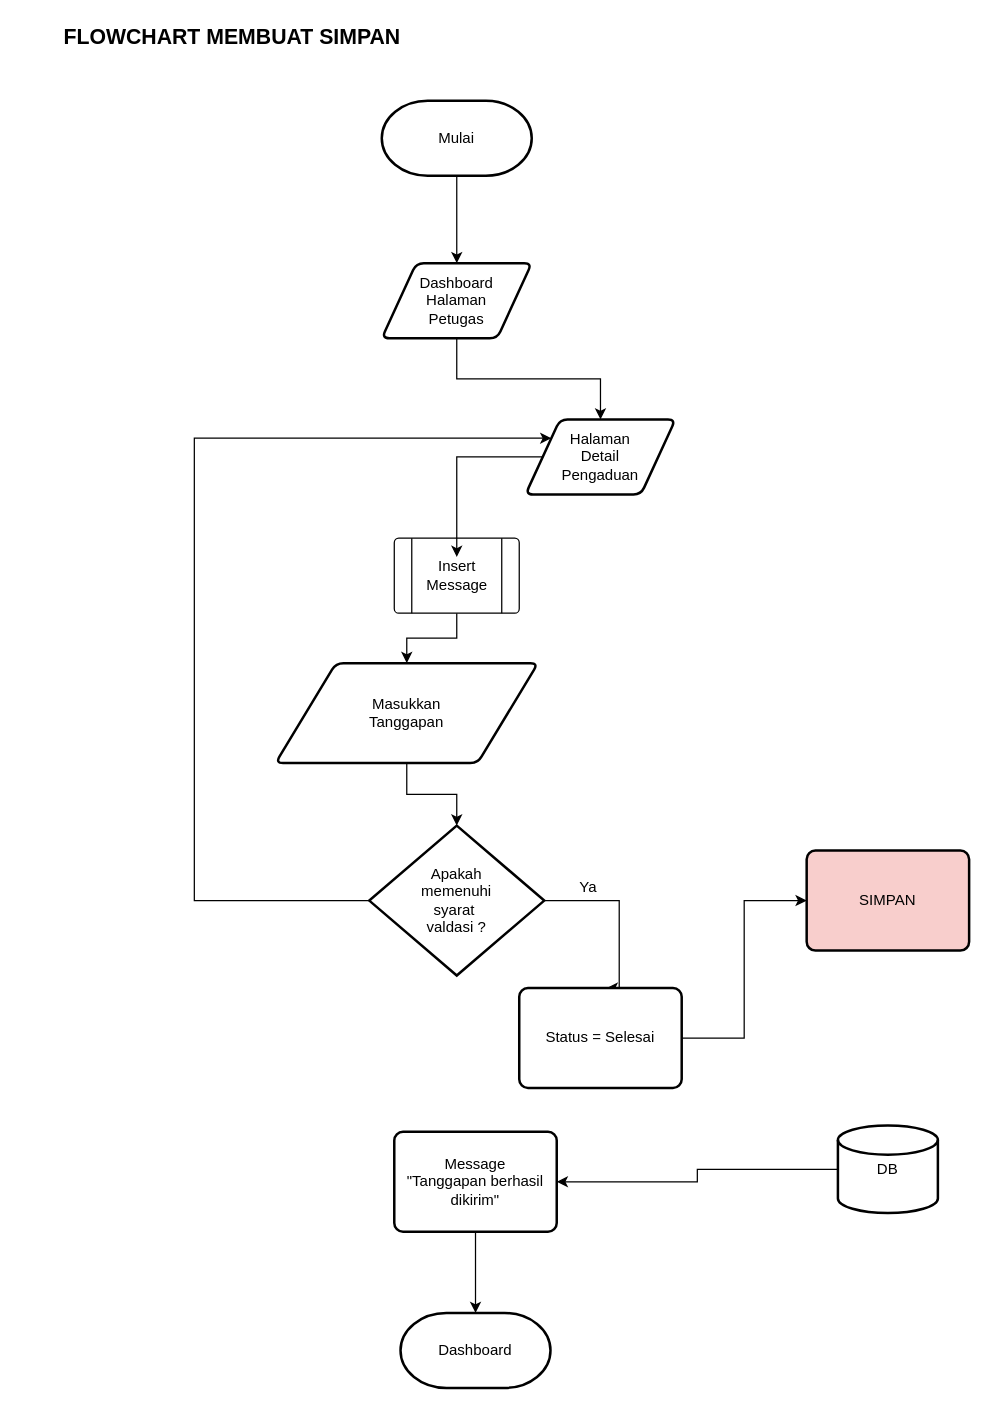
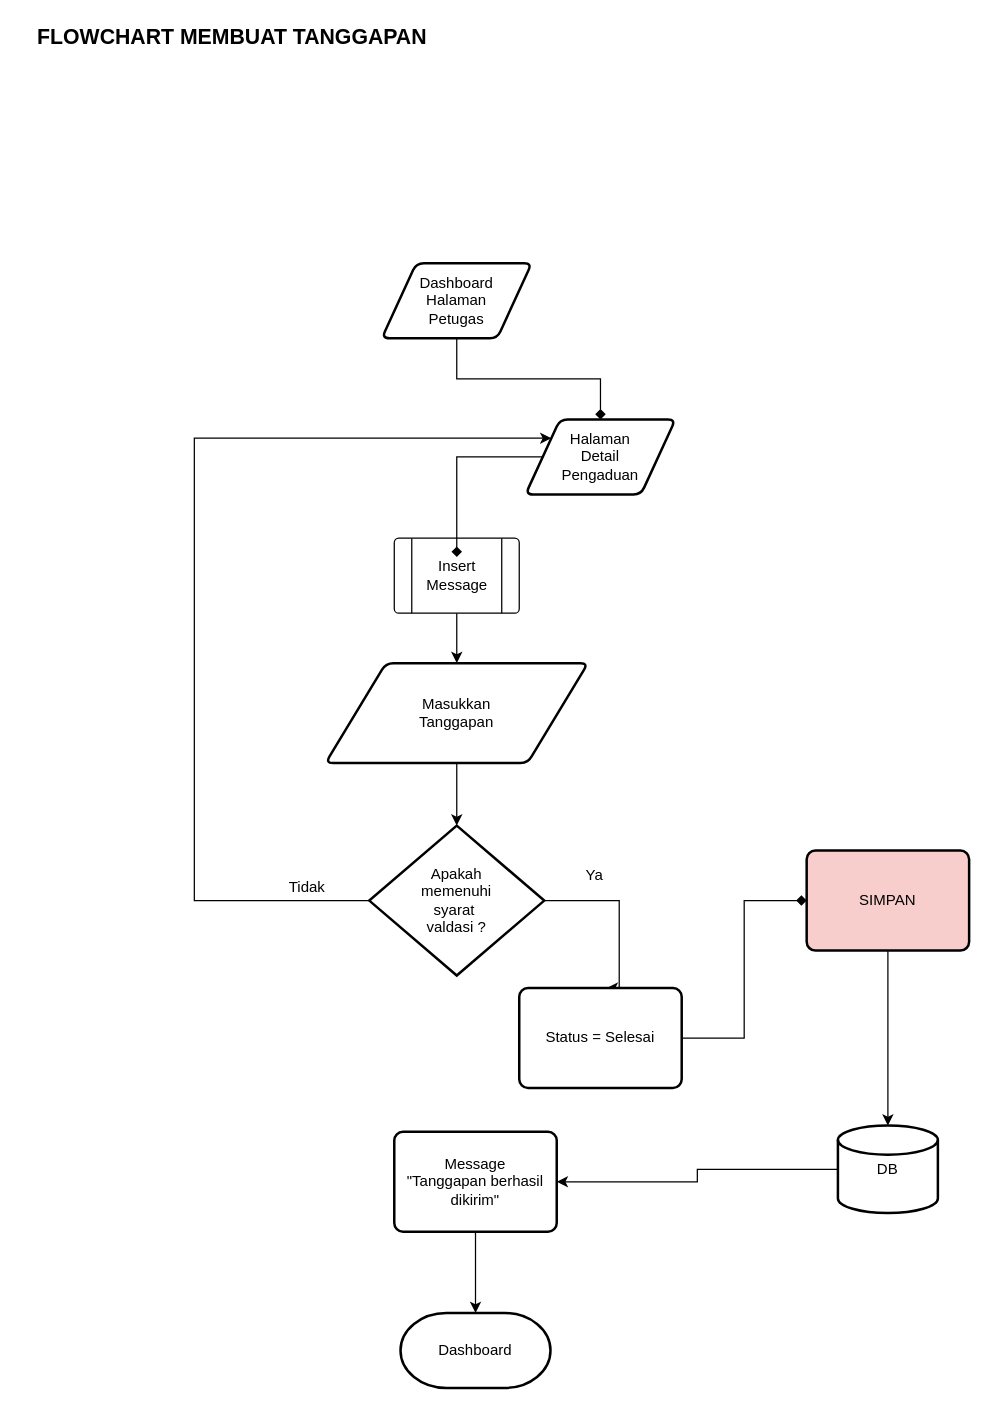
(233, 38) -> (233, 38)
(457, 138) -> none
(457, 215) -> none
(601, 409) -> (601, 408)
(457, 547) -> (457, 546)
(407, 713) -> (457, 713)
none -> (307, 888)
(588, 888) -> (594, 876)
(797, 901) -> (796, 901)
none -> (888, 1034)
